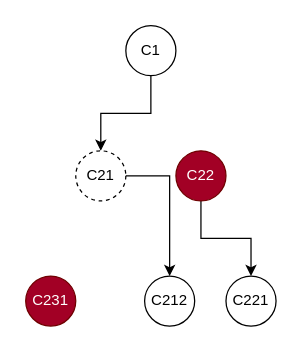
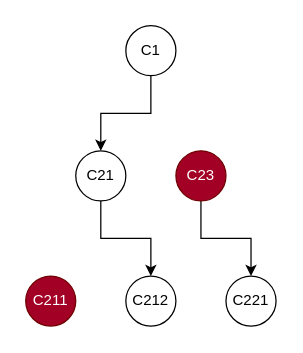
(101, 176) -> (101, 176)
(201, 176) -> (201, 176)
(51, 301) -> (51, 301)
(169, 301) -> (151, 301)
